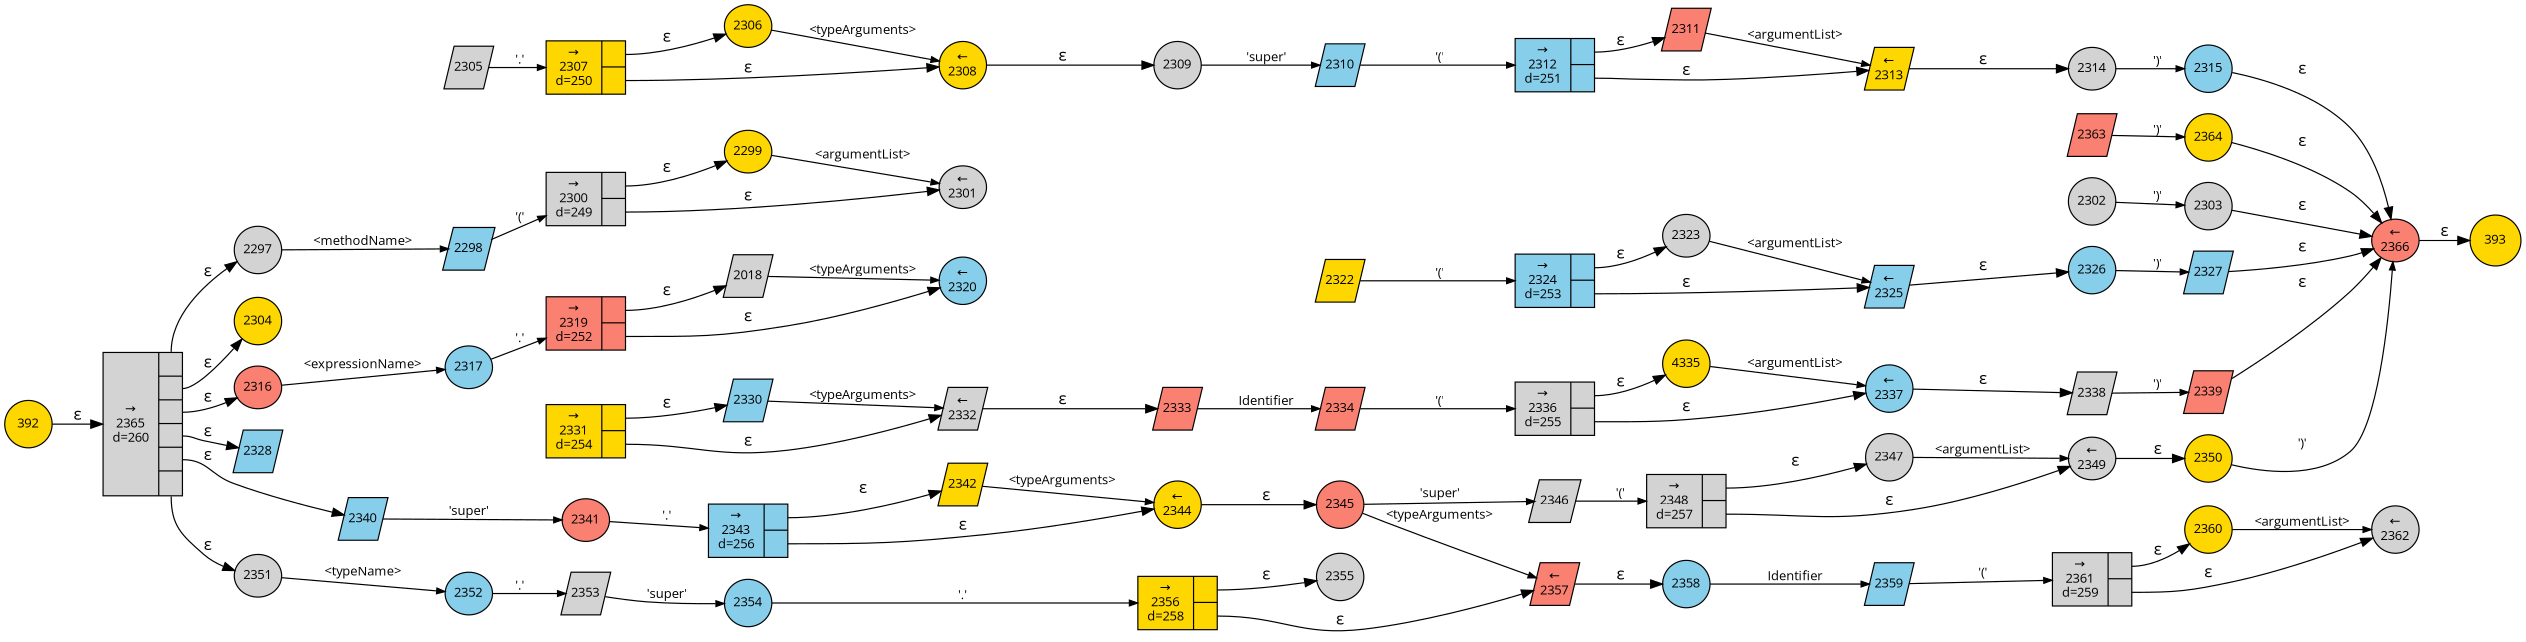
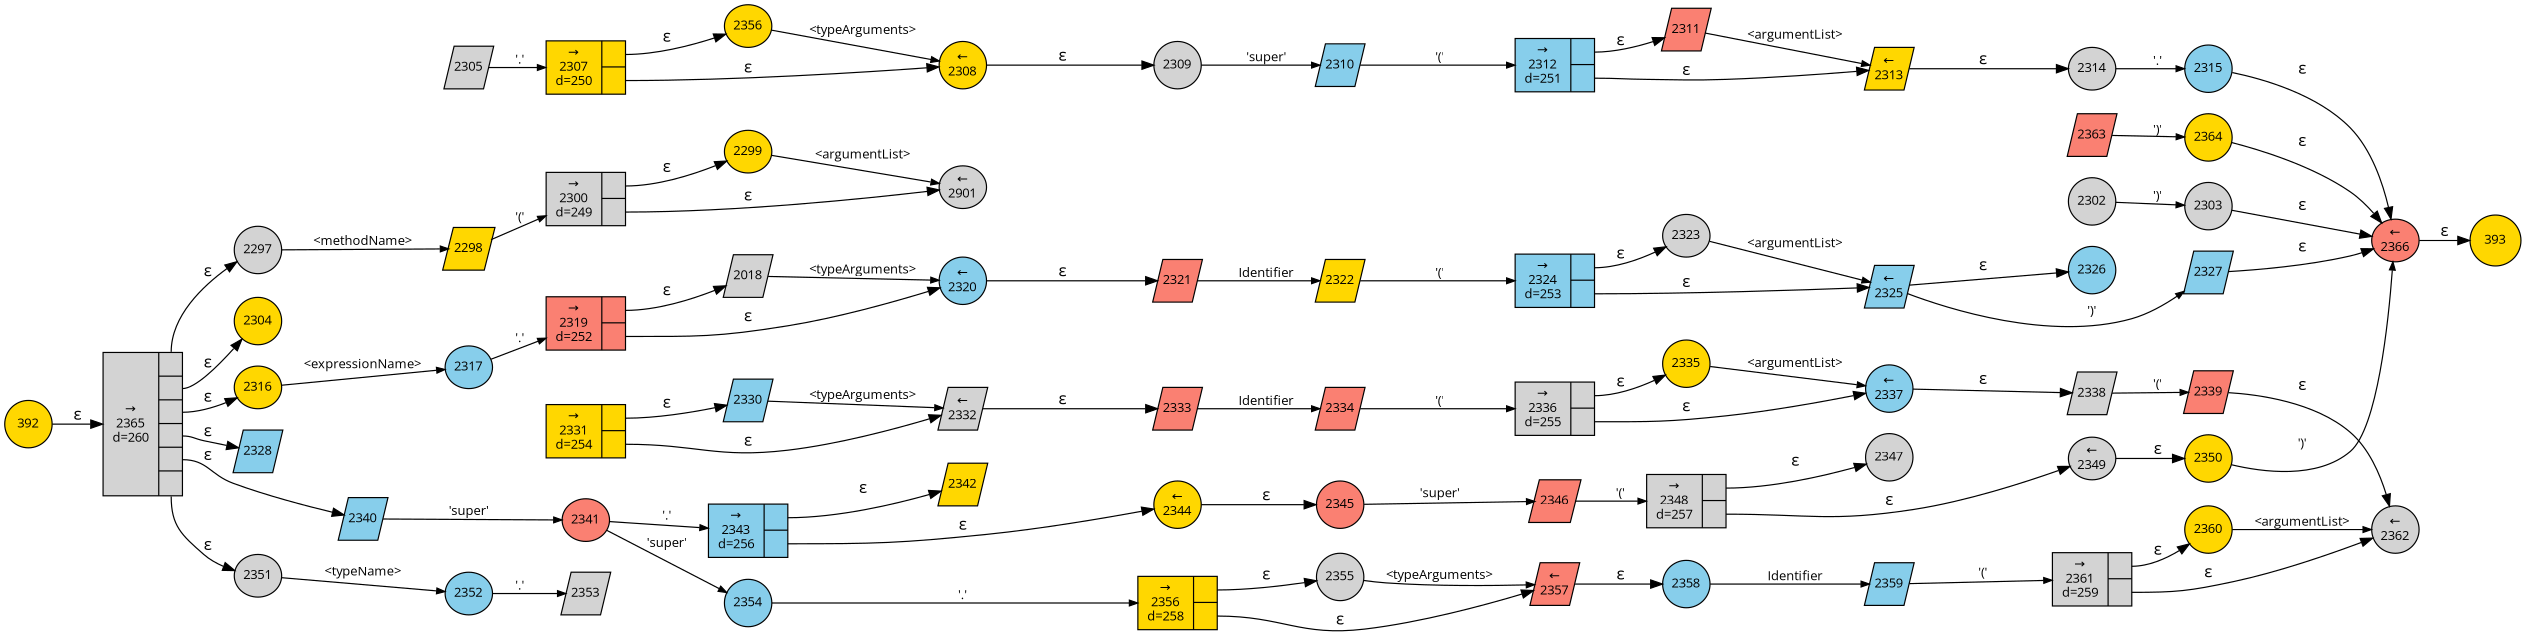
(748, 26) -> (748, 26)
(2158, 62) -> (2158, 62)
(963, 187) -> (963, 187)
(469, 249) -> (469, 249)
(2148, 271) -> (2043, 325)
none -> (1178, 281)
(2306, 328) -> (2326, 417)
(1686, 364) -> (1686, 364)
(2158, 385) -> (2158, 385)
(258, 387) -> (258, 387)
(1986, 458) -> none
(1064, 494) -> none
(1555, 501) -> (1555, 501)
(1445, 545) -> (1445, 585)
(660, 603) -> (663, 559)
